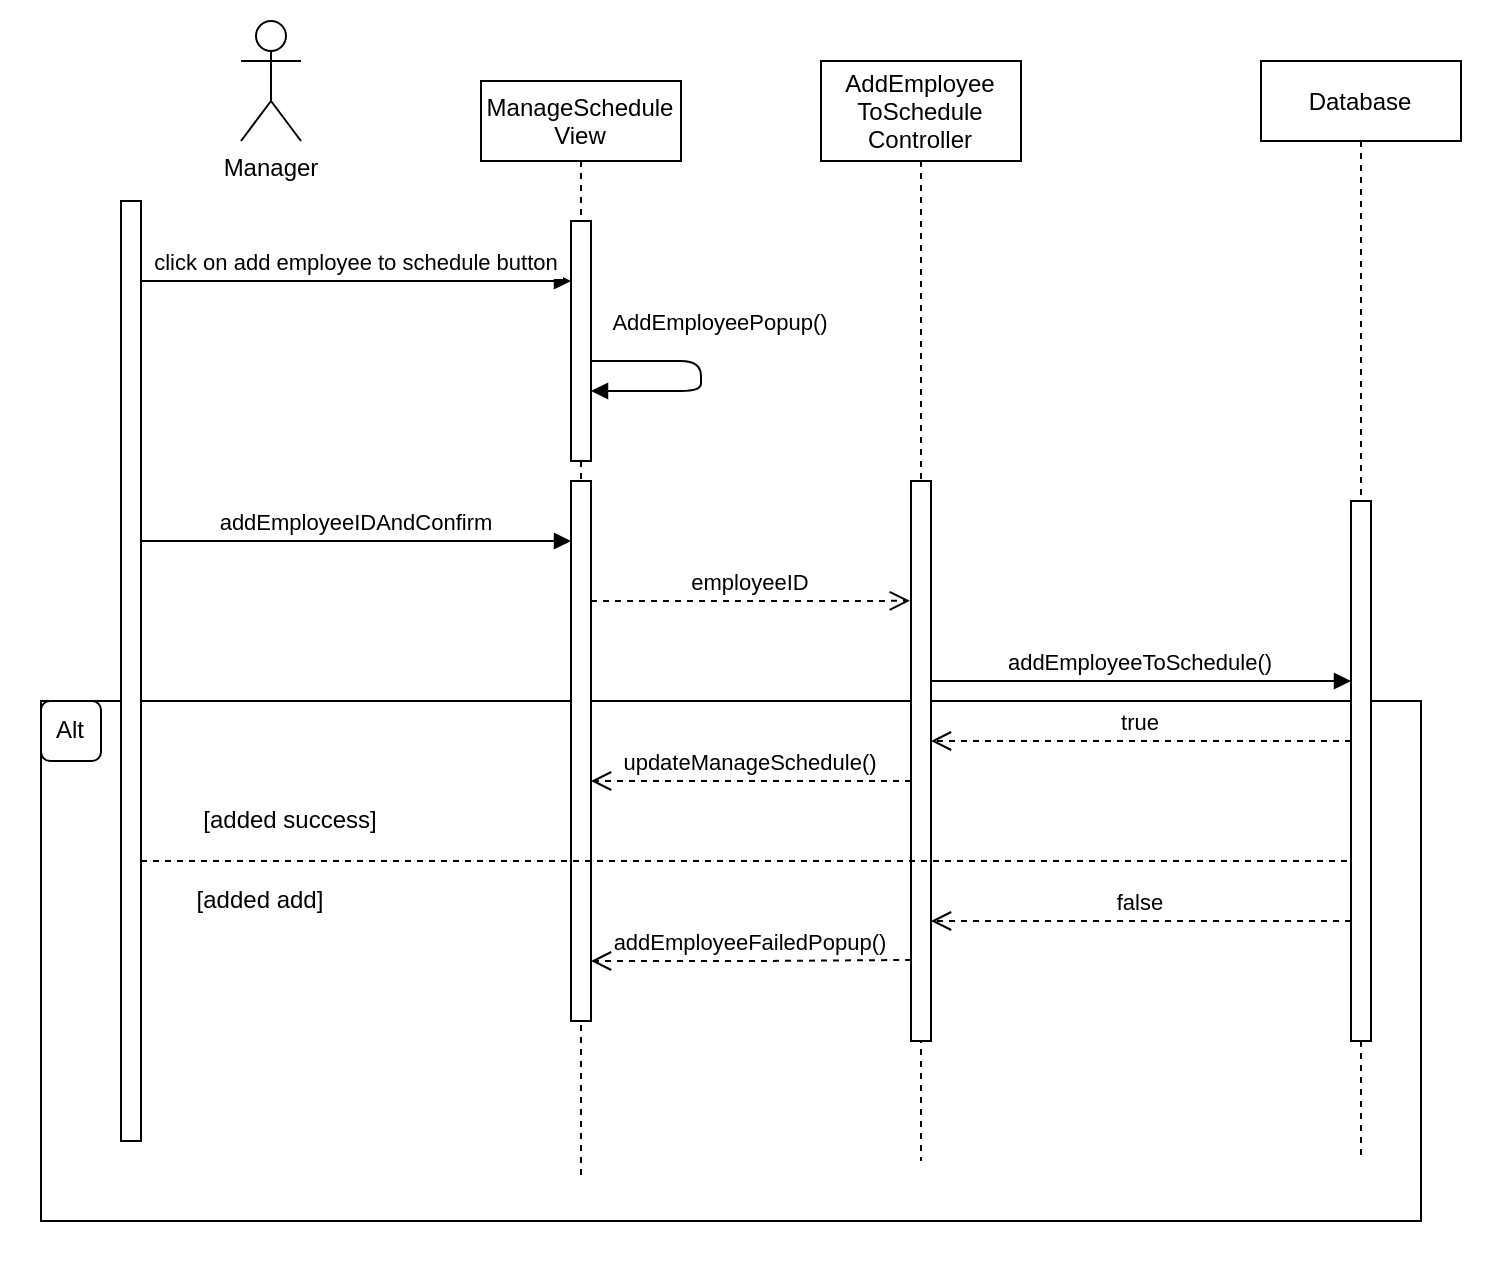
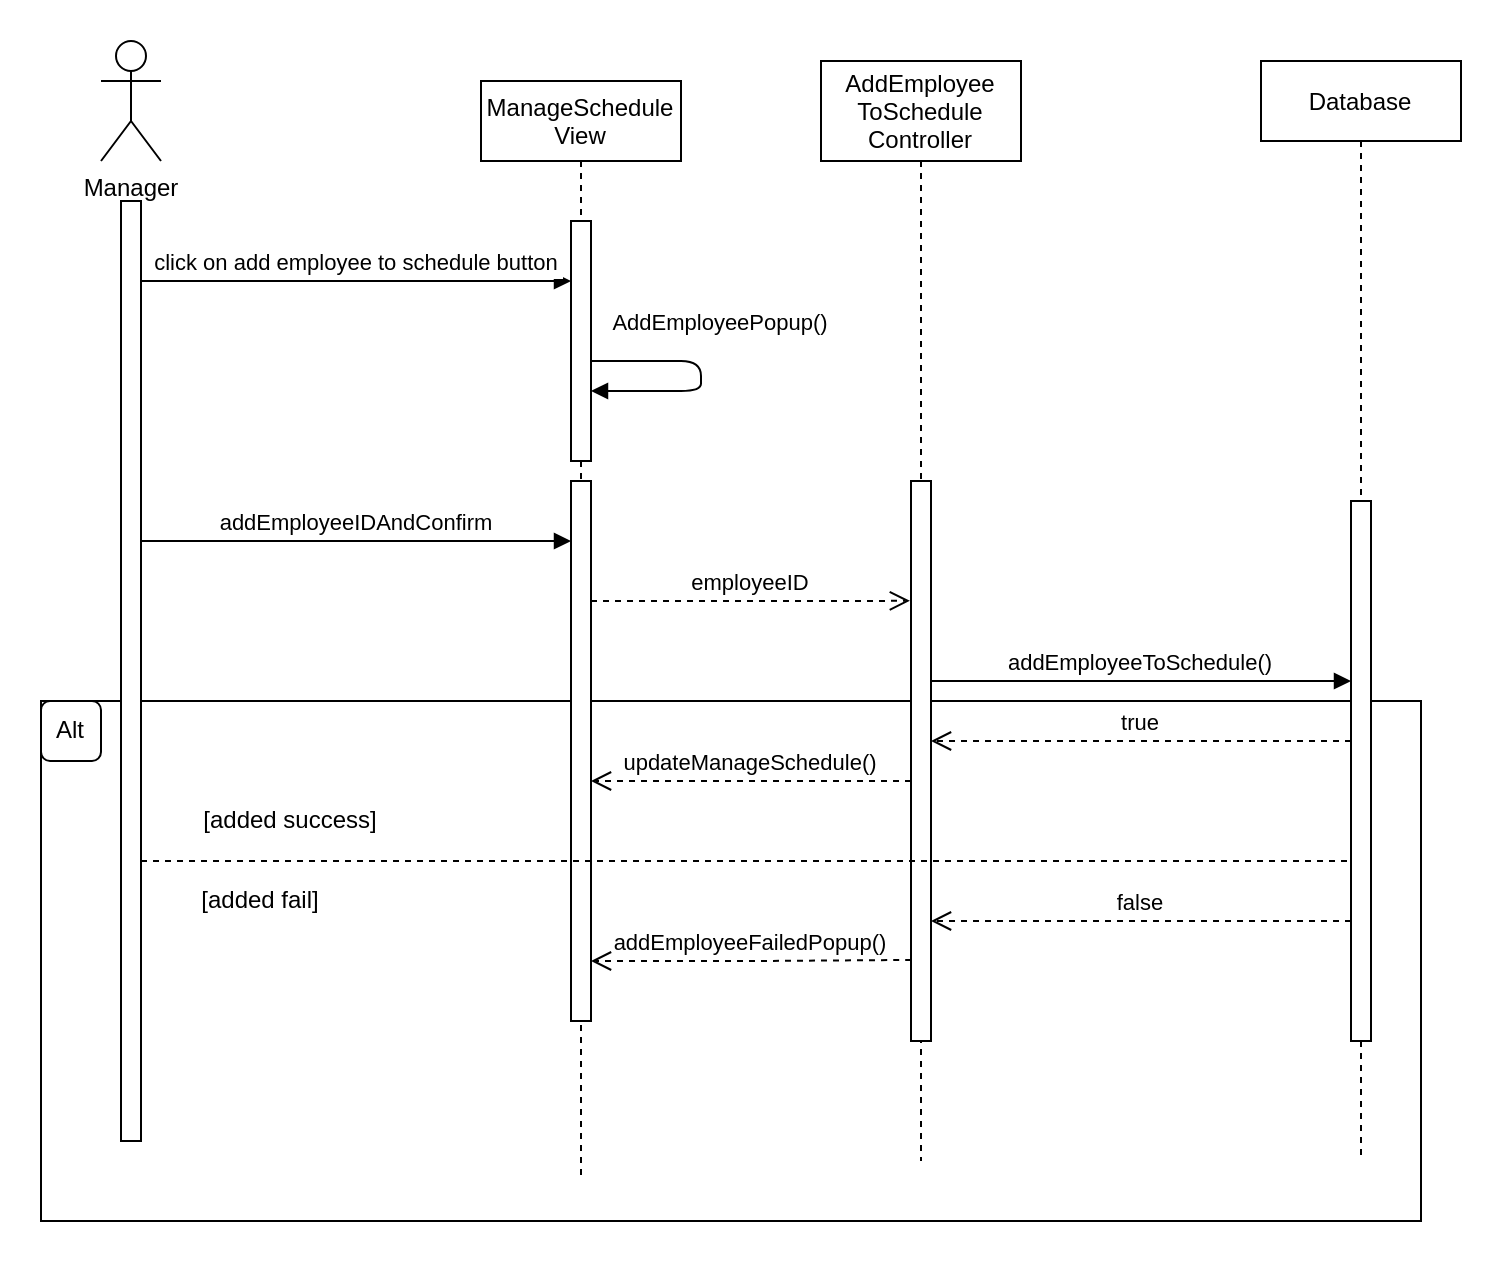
(271, 81) -> (131, 101)
(261, 901) -> (261, 901)
